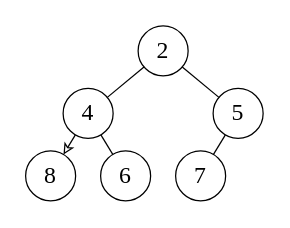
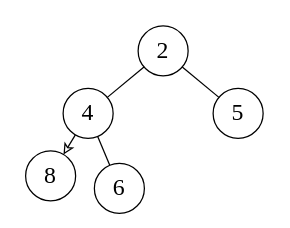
(219, 144) -> none
(126, 176) -> (119, 188)
(201, 176) -> none
